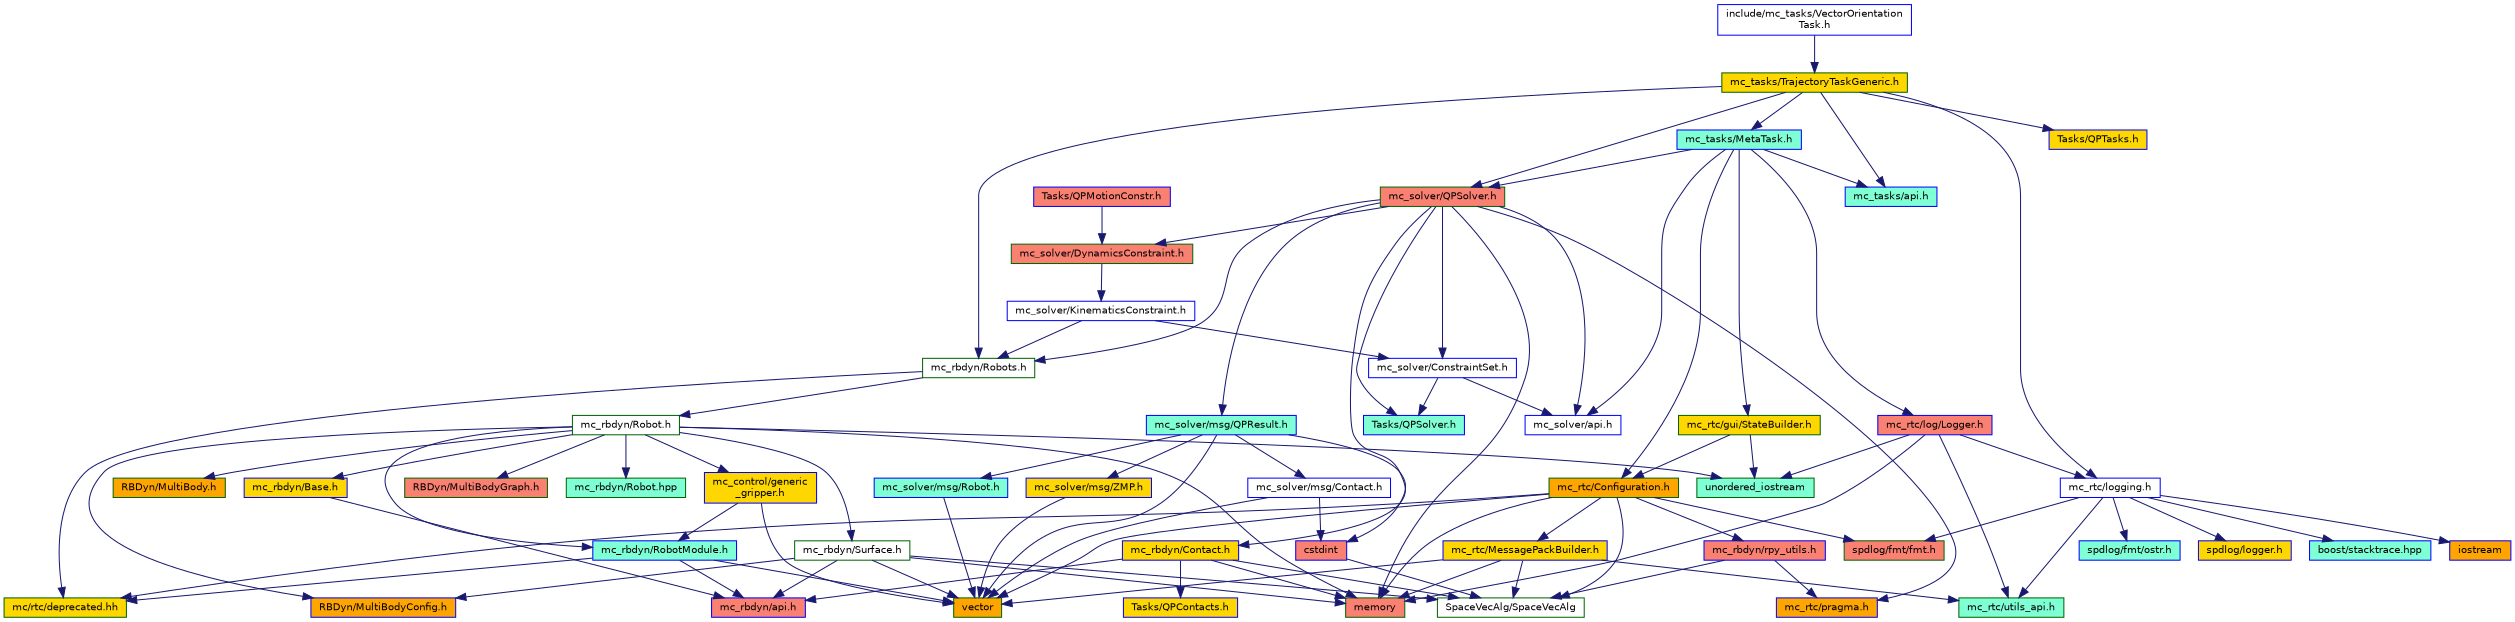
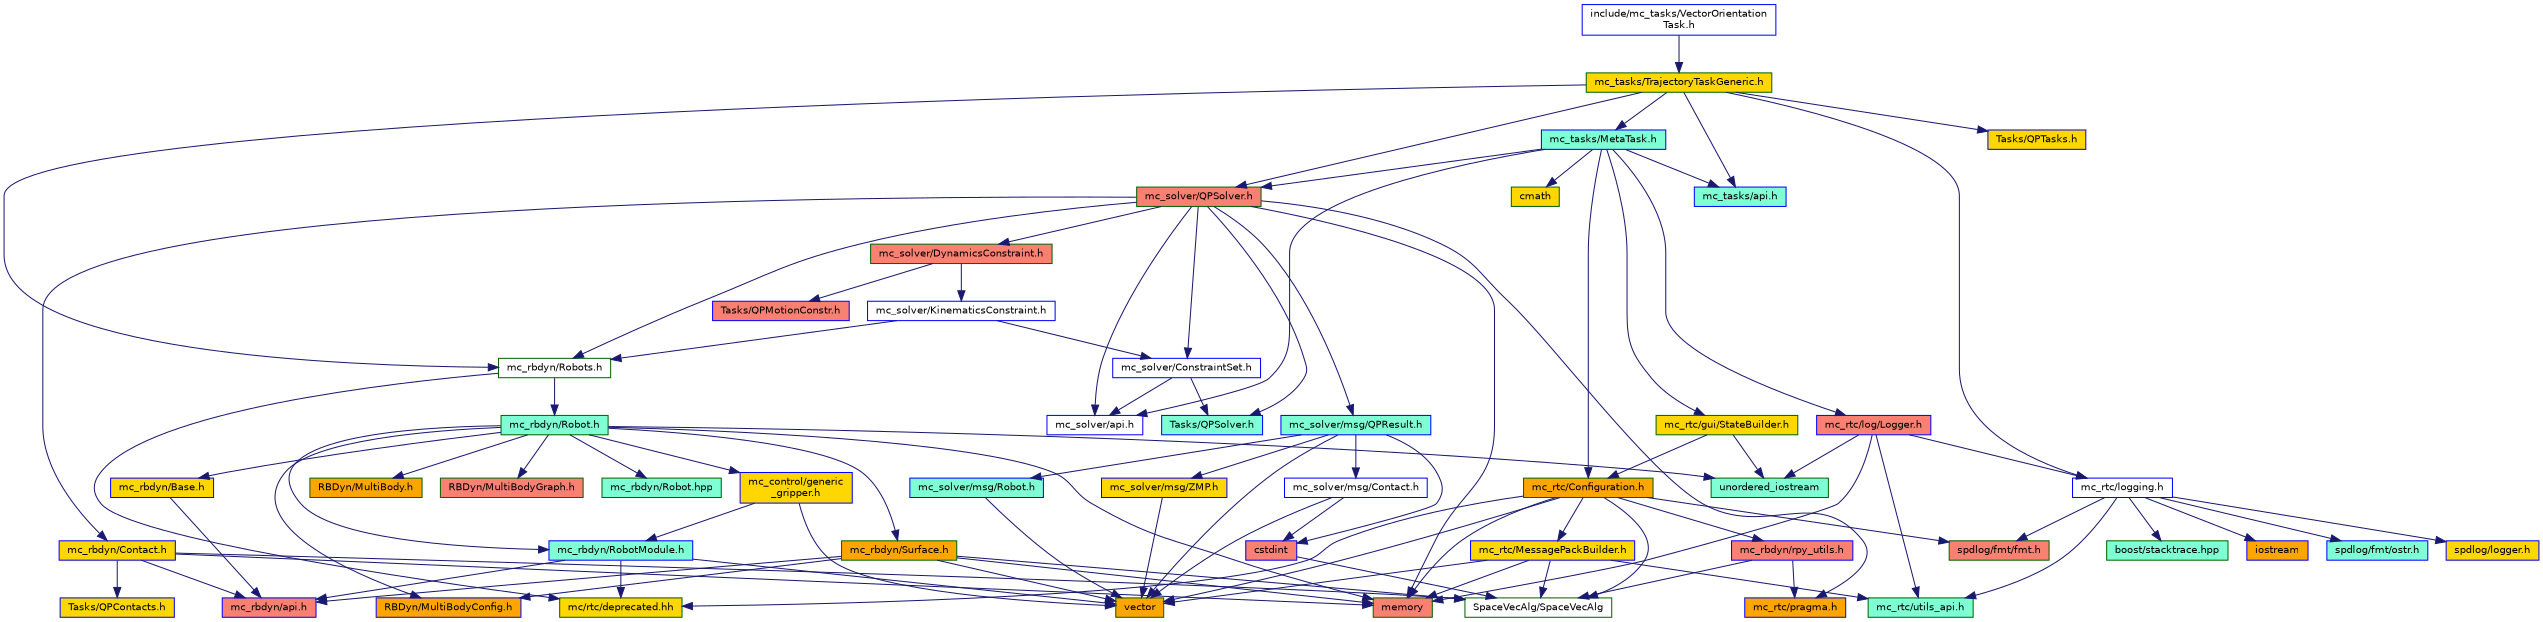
none -> (1535, 197)
(1102, 220) -> (876, 281)
(626, 425) -> (555, 425)
(852, 551) -> (899, 551)
(2370, 551) -> (2167, 551)
